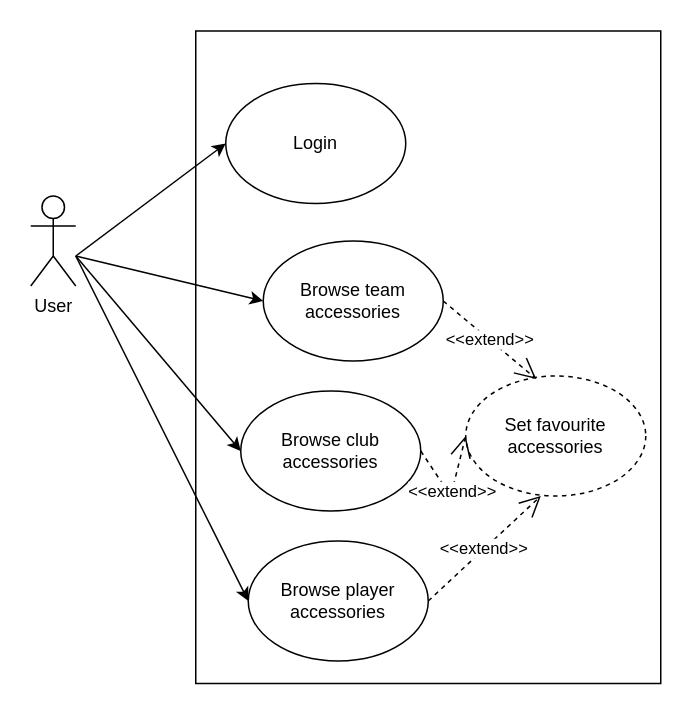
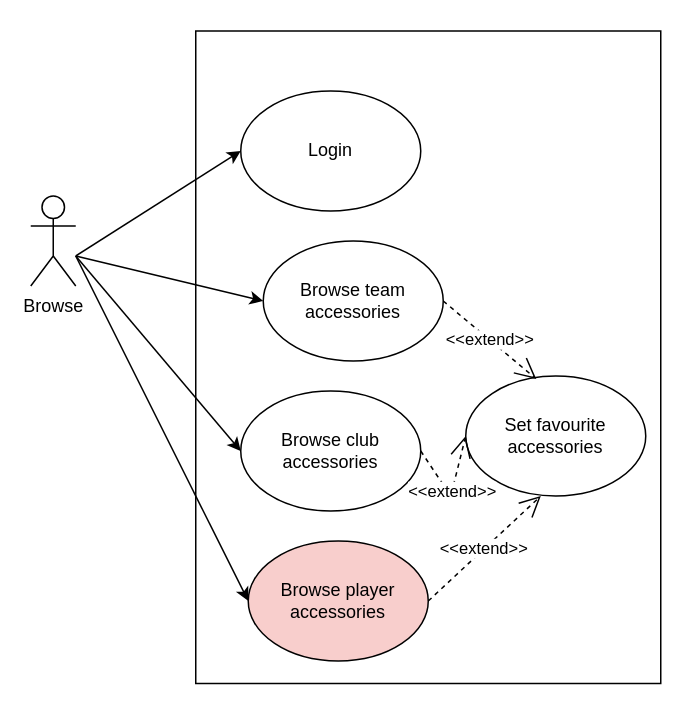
(316, 143) -> (331, 151)
(54, 307) -> (54, 307)
(556, 436) -> (556, 436)
(338, 601) -> (338, 601)
